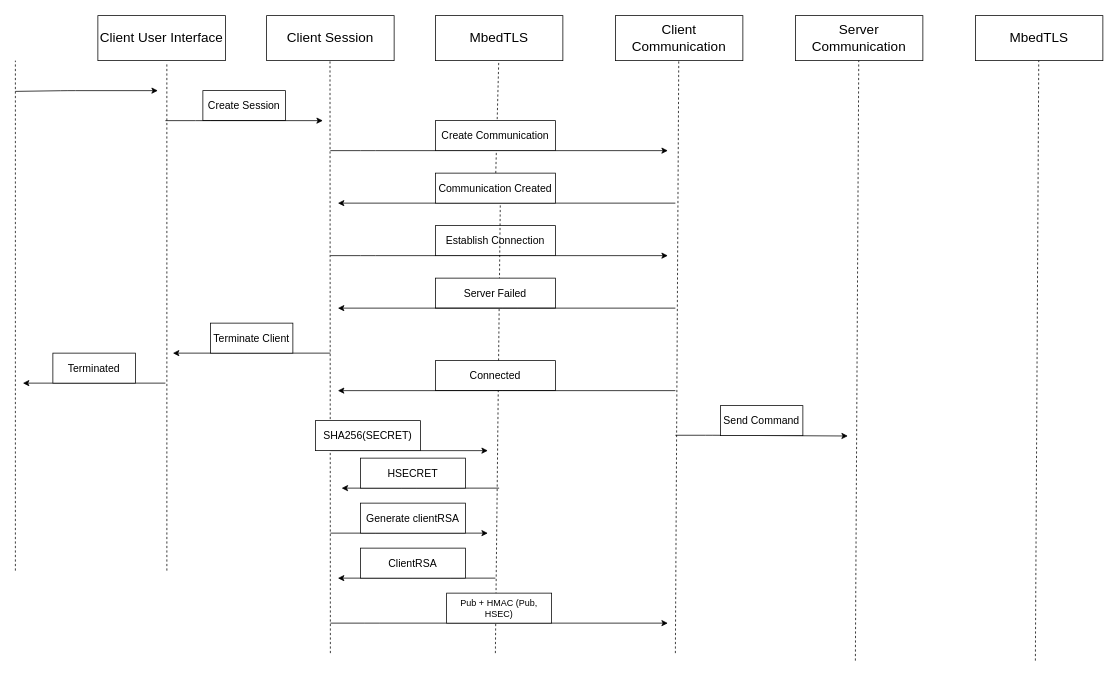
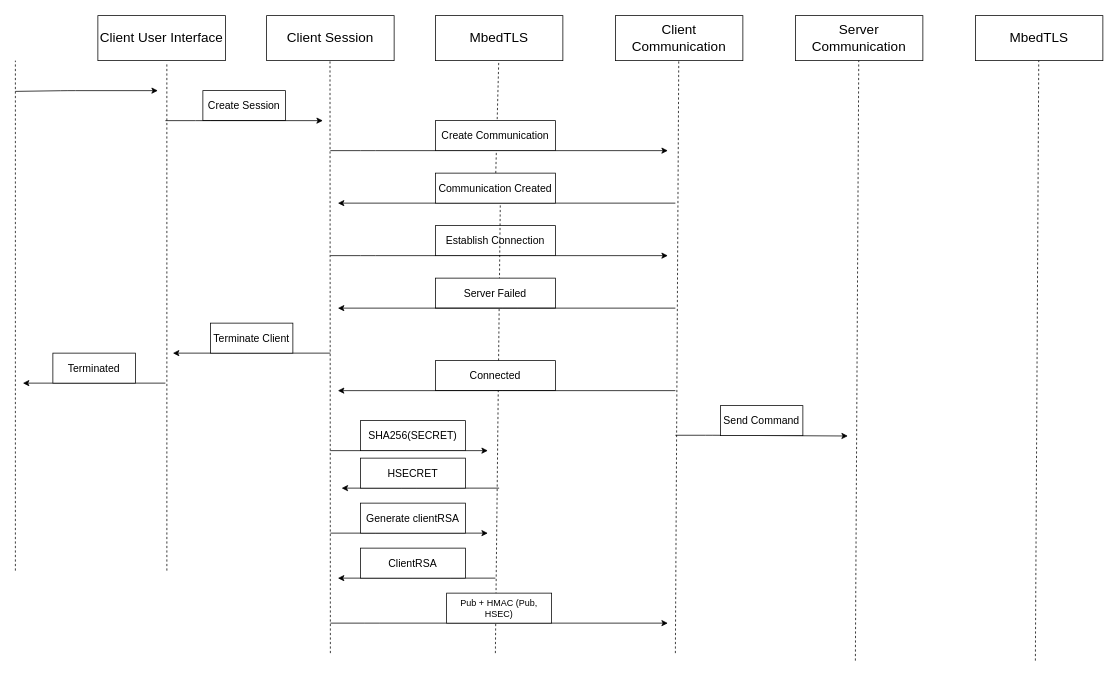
(368, 435) -> (413, 435)
